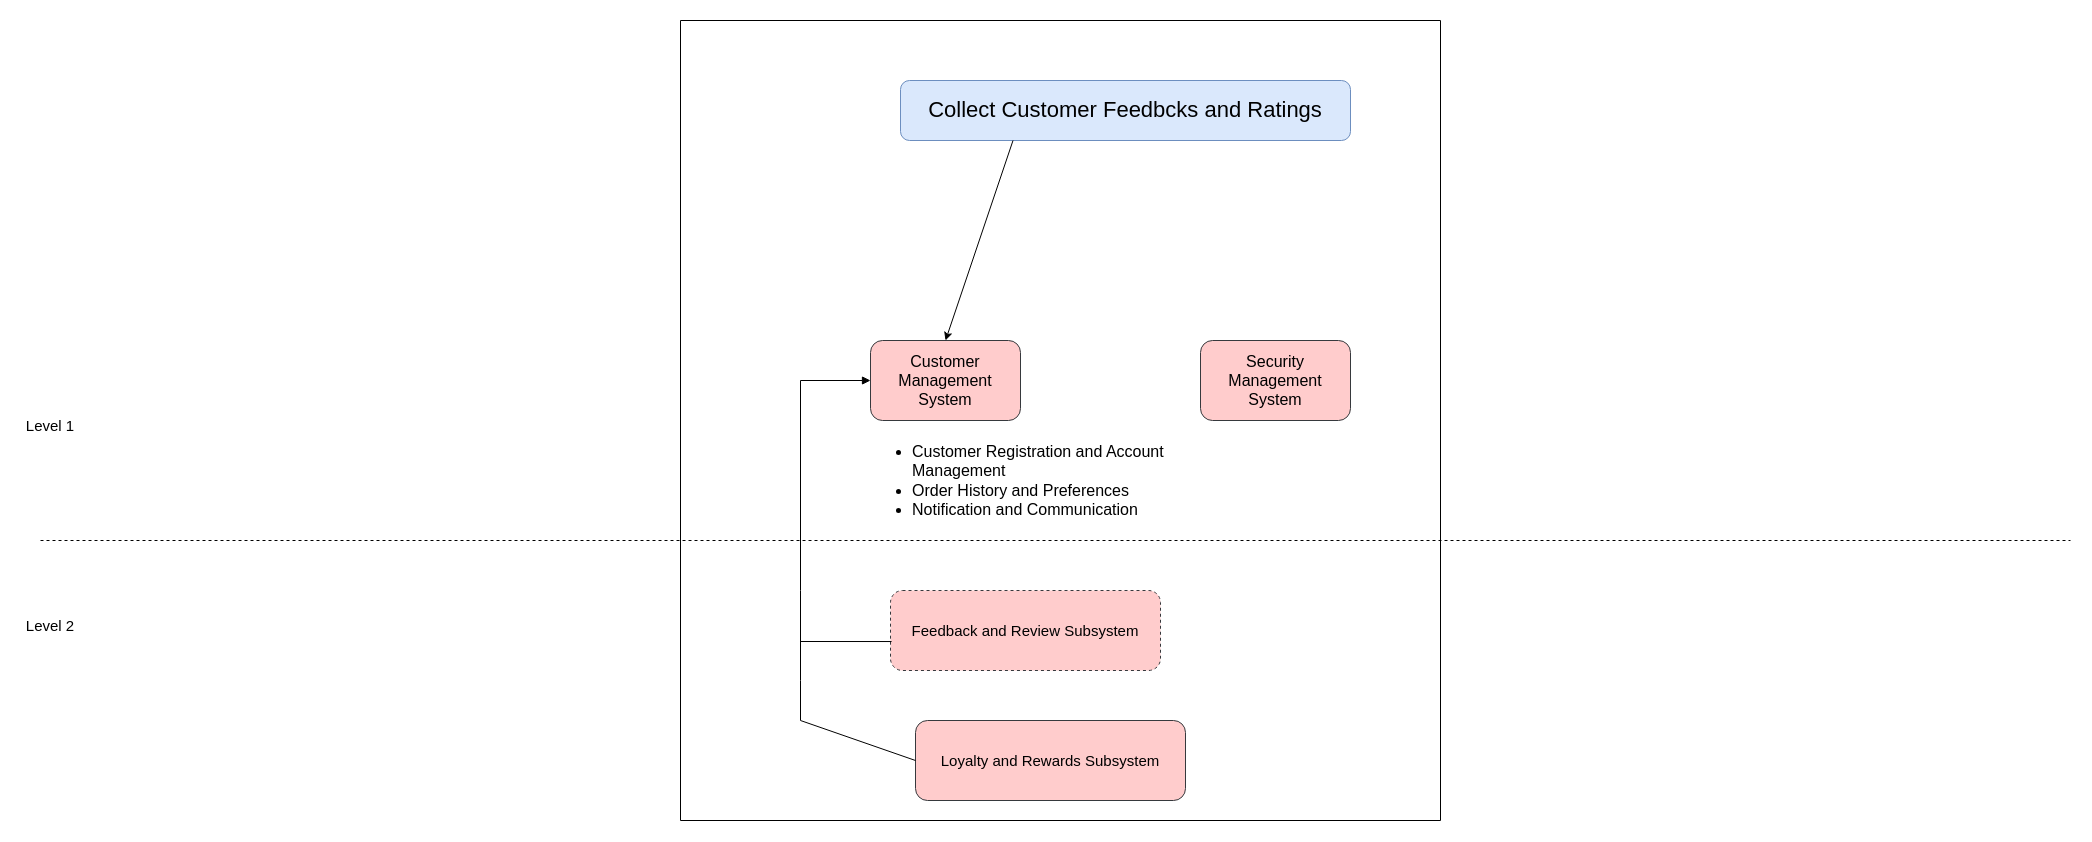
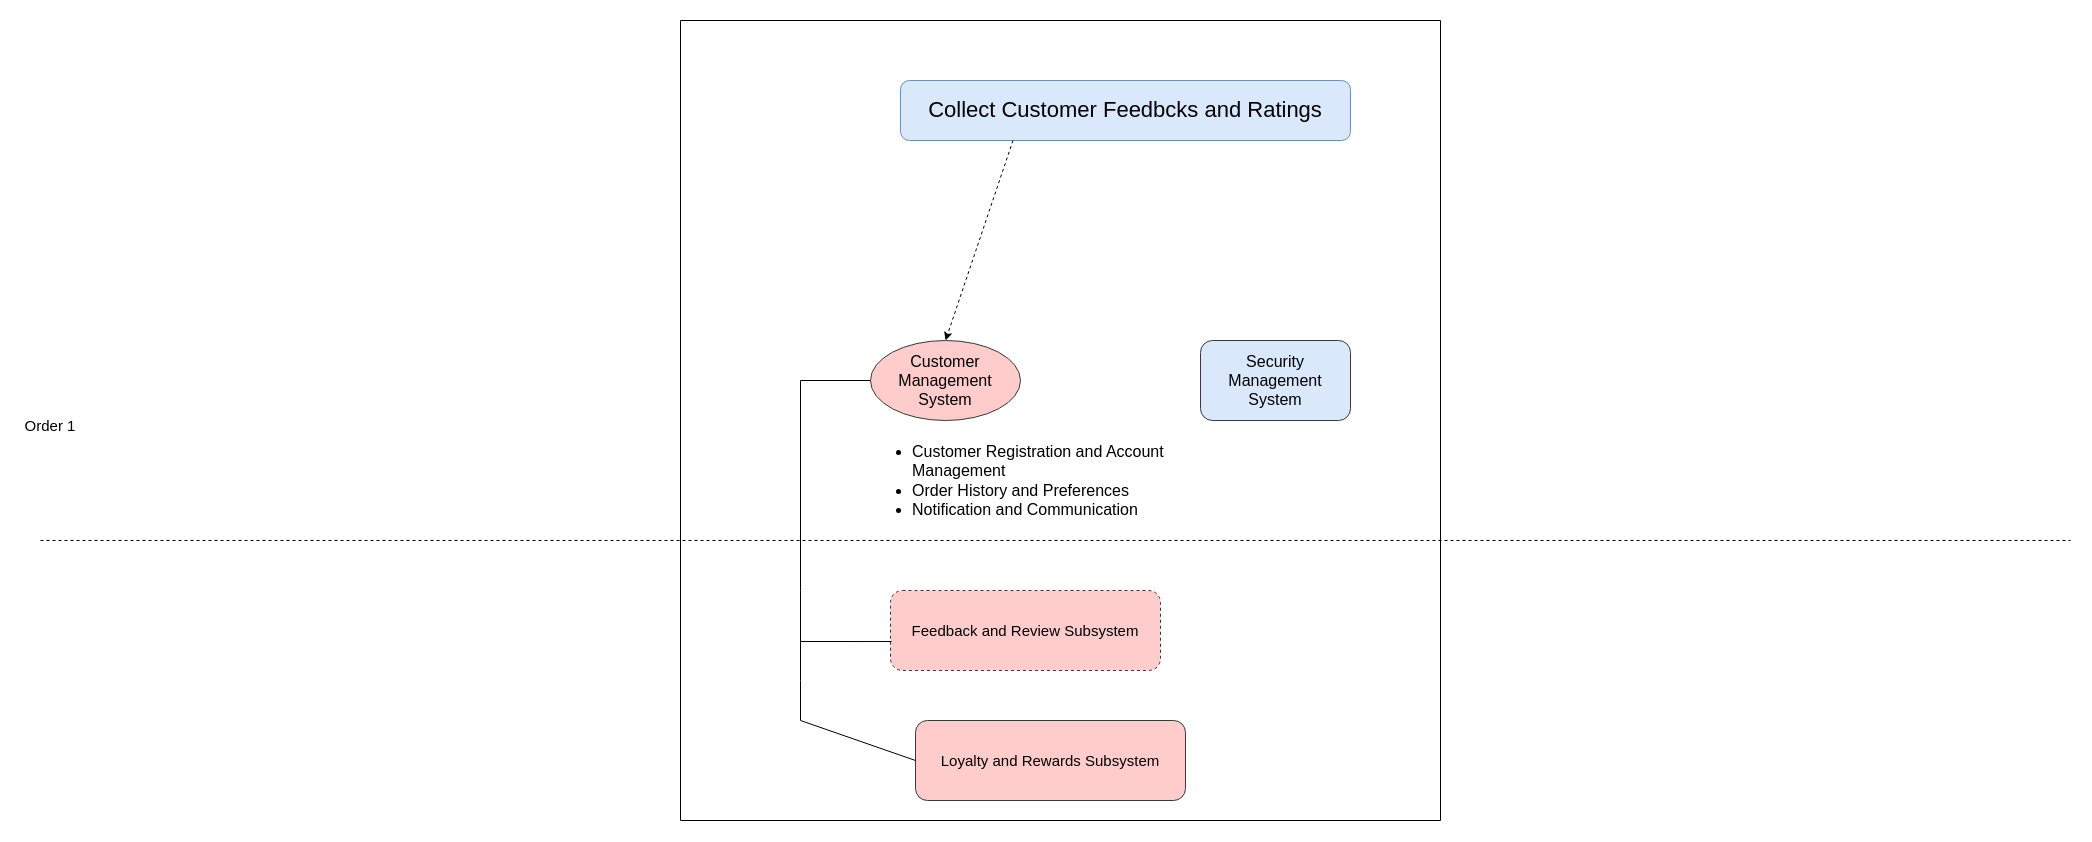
(980, 238) -> (980, 238)
(861, 381) -> (864, 381)
(946, 381) -> (946, 381)
(1276, 381) -> (1276, 381)
(51, 426) -> (51, 426)
(51, 626) -> none
